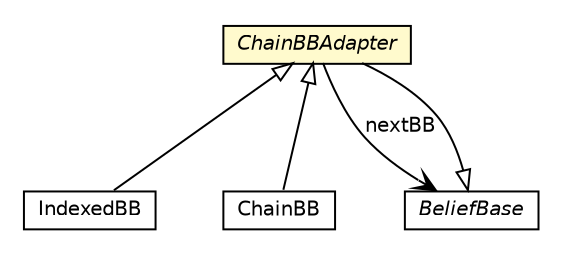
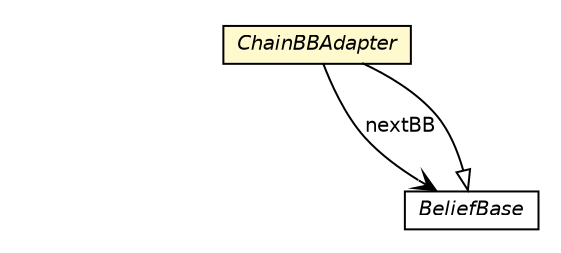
(90, 209) -> none
(279, 209) -> none
